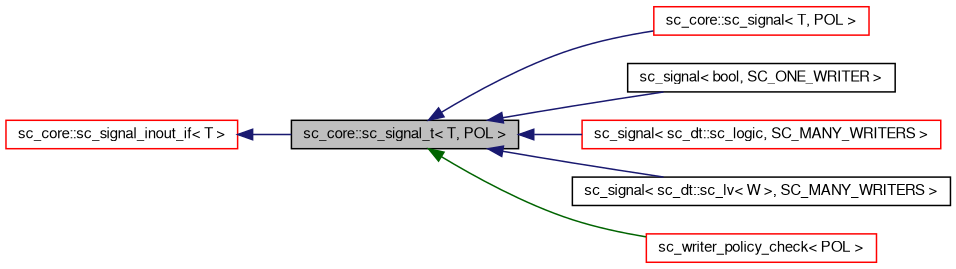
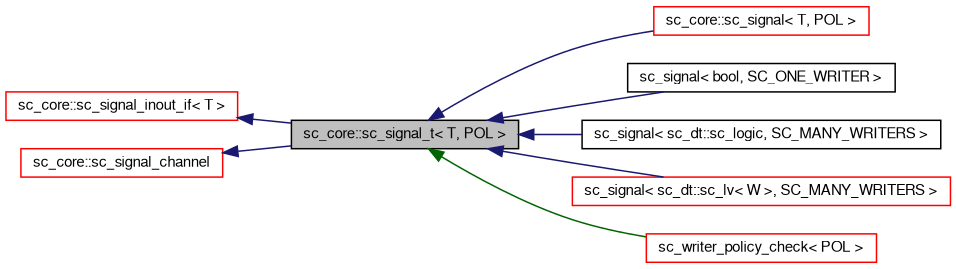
(761, 134) -> (761, 134)
none -> (122, 163)
(761, 191) -> (761, 191)
